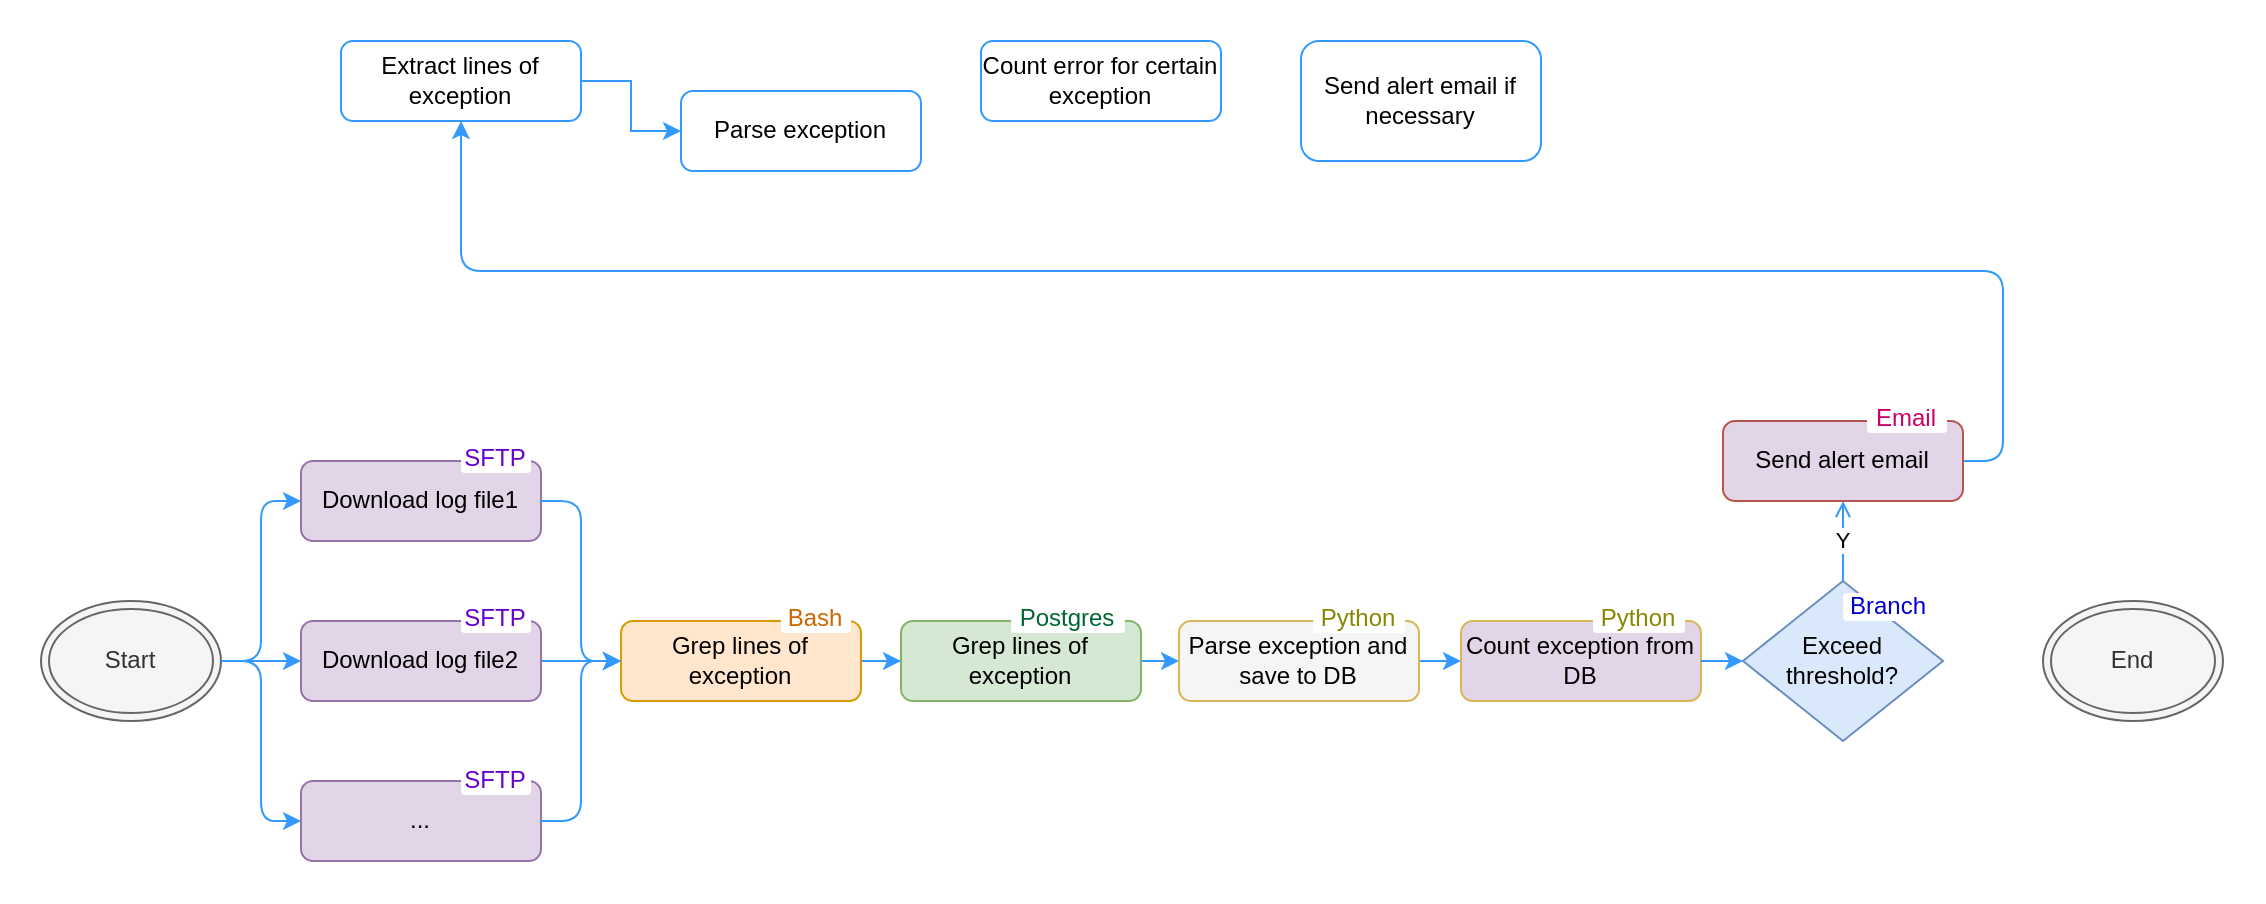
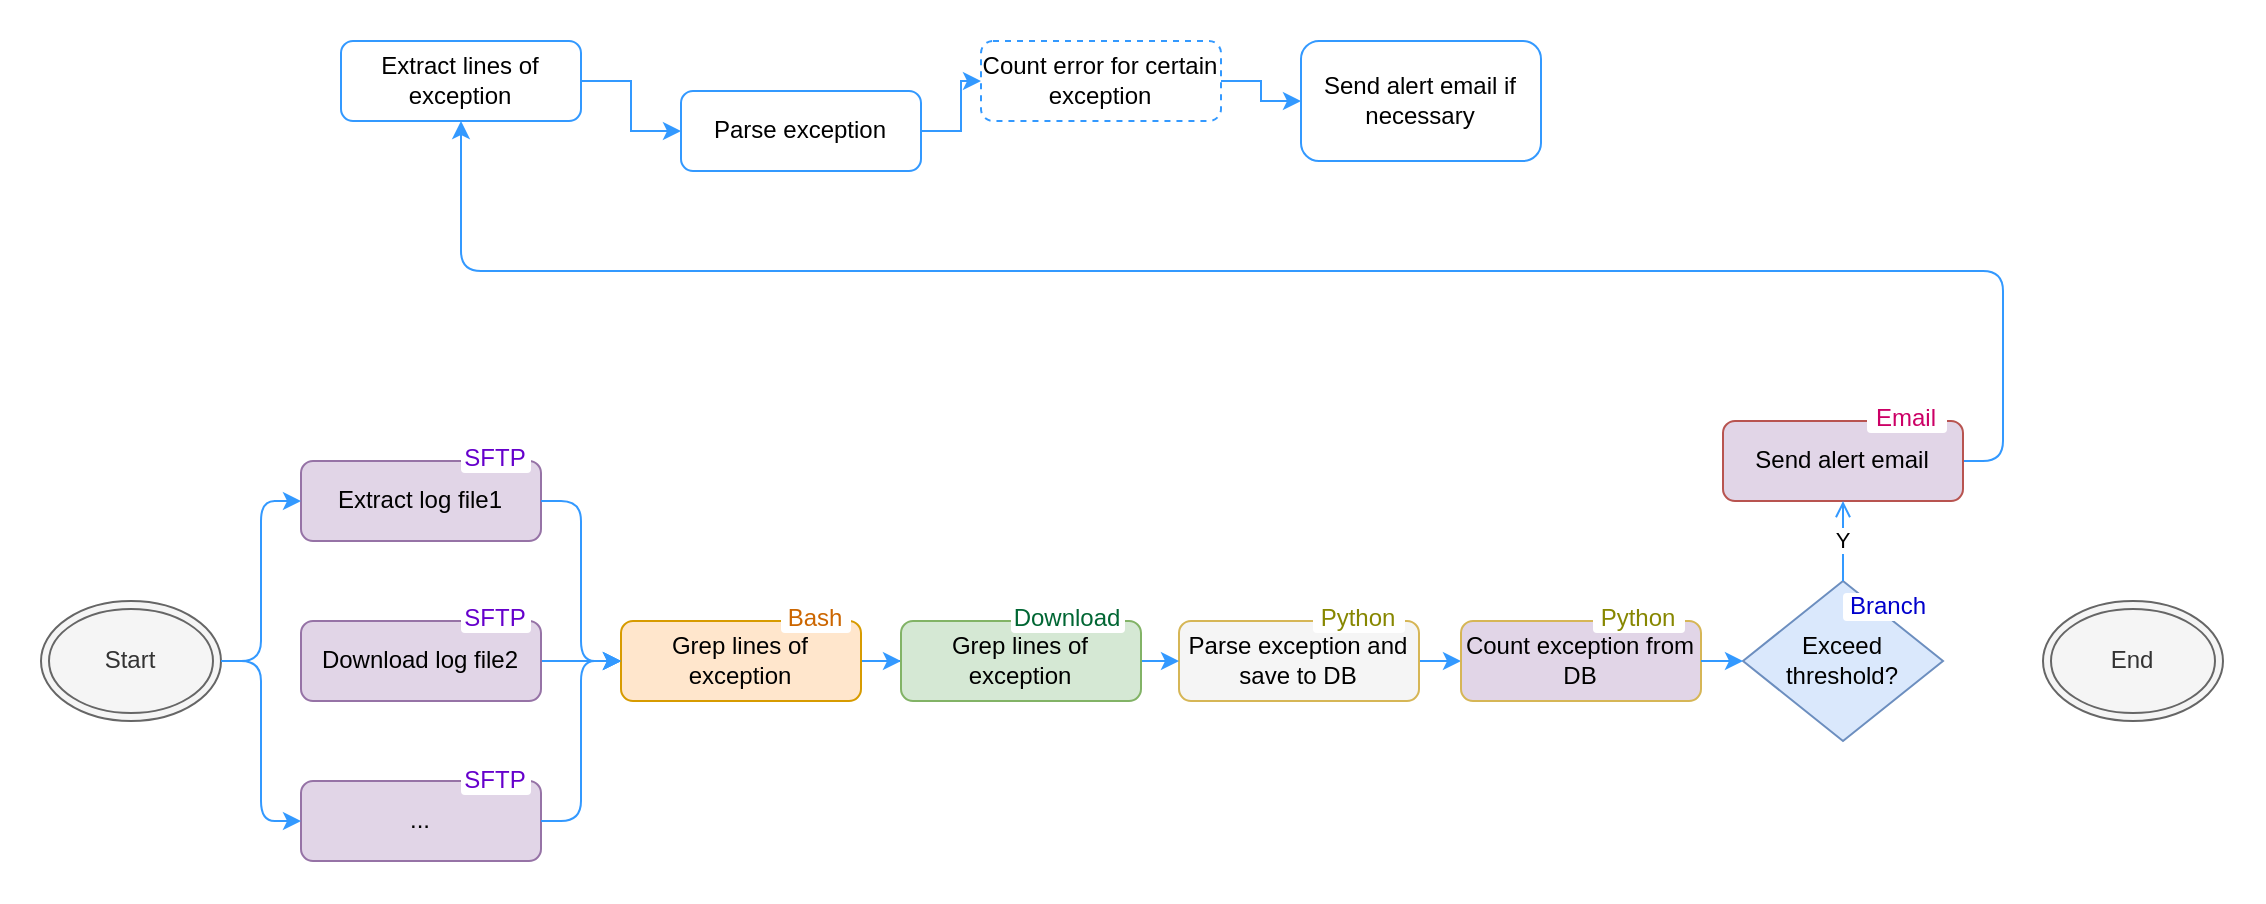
(1101, 81) -> (1101, 81)
none -> (1261, 84)
none -> (961, 123)
(421, 501) -> (421, 501)
(1068, 619) -> (1068, 619)
(271, 661) -> none
